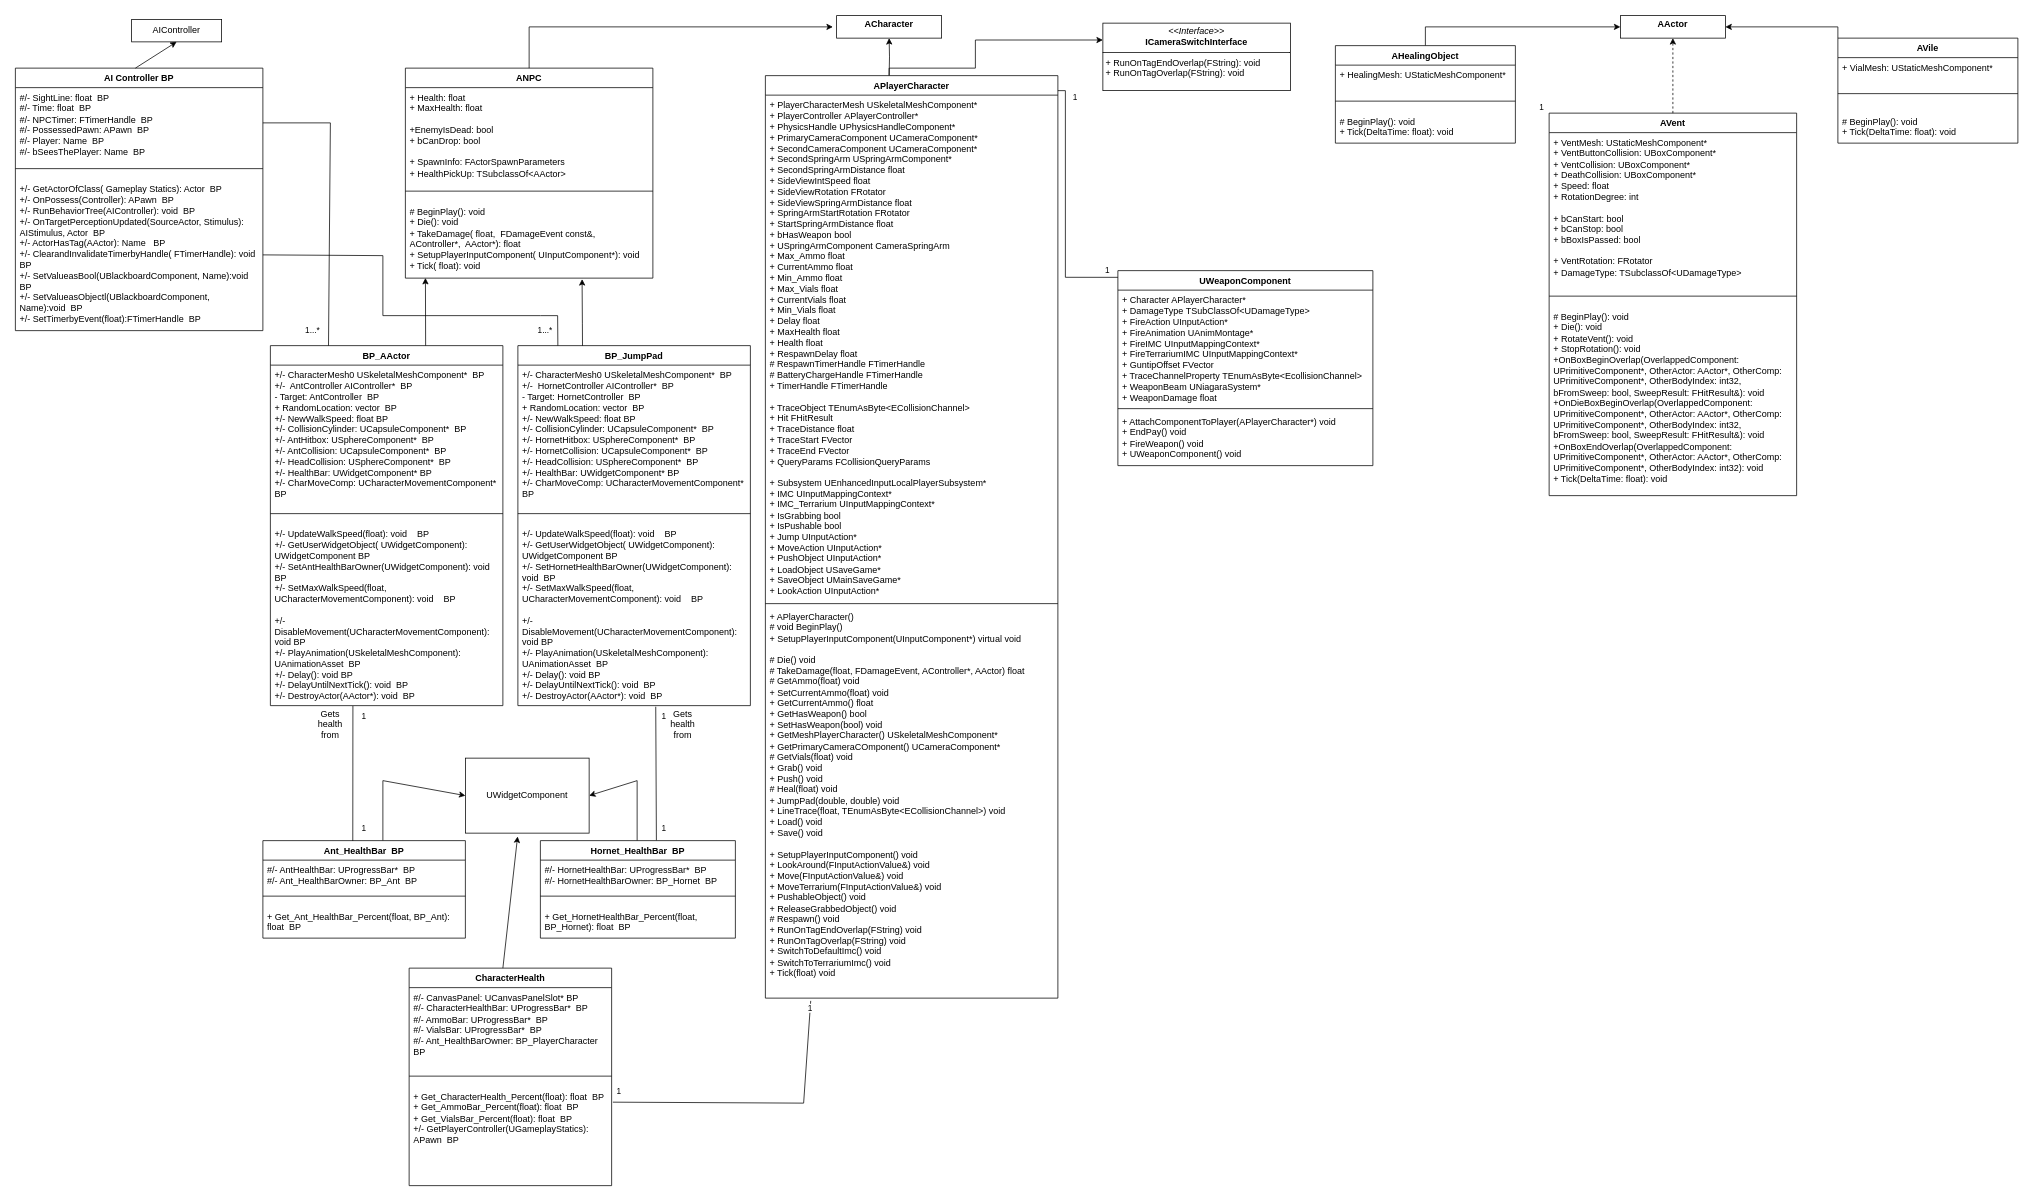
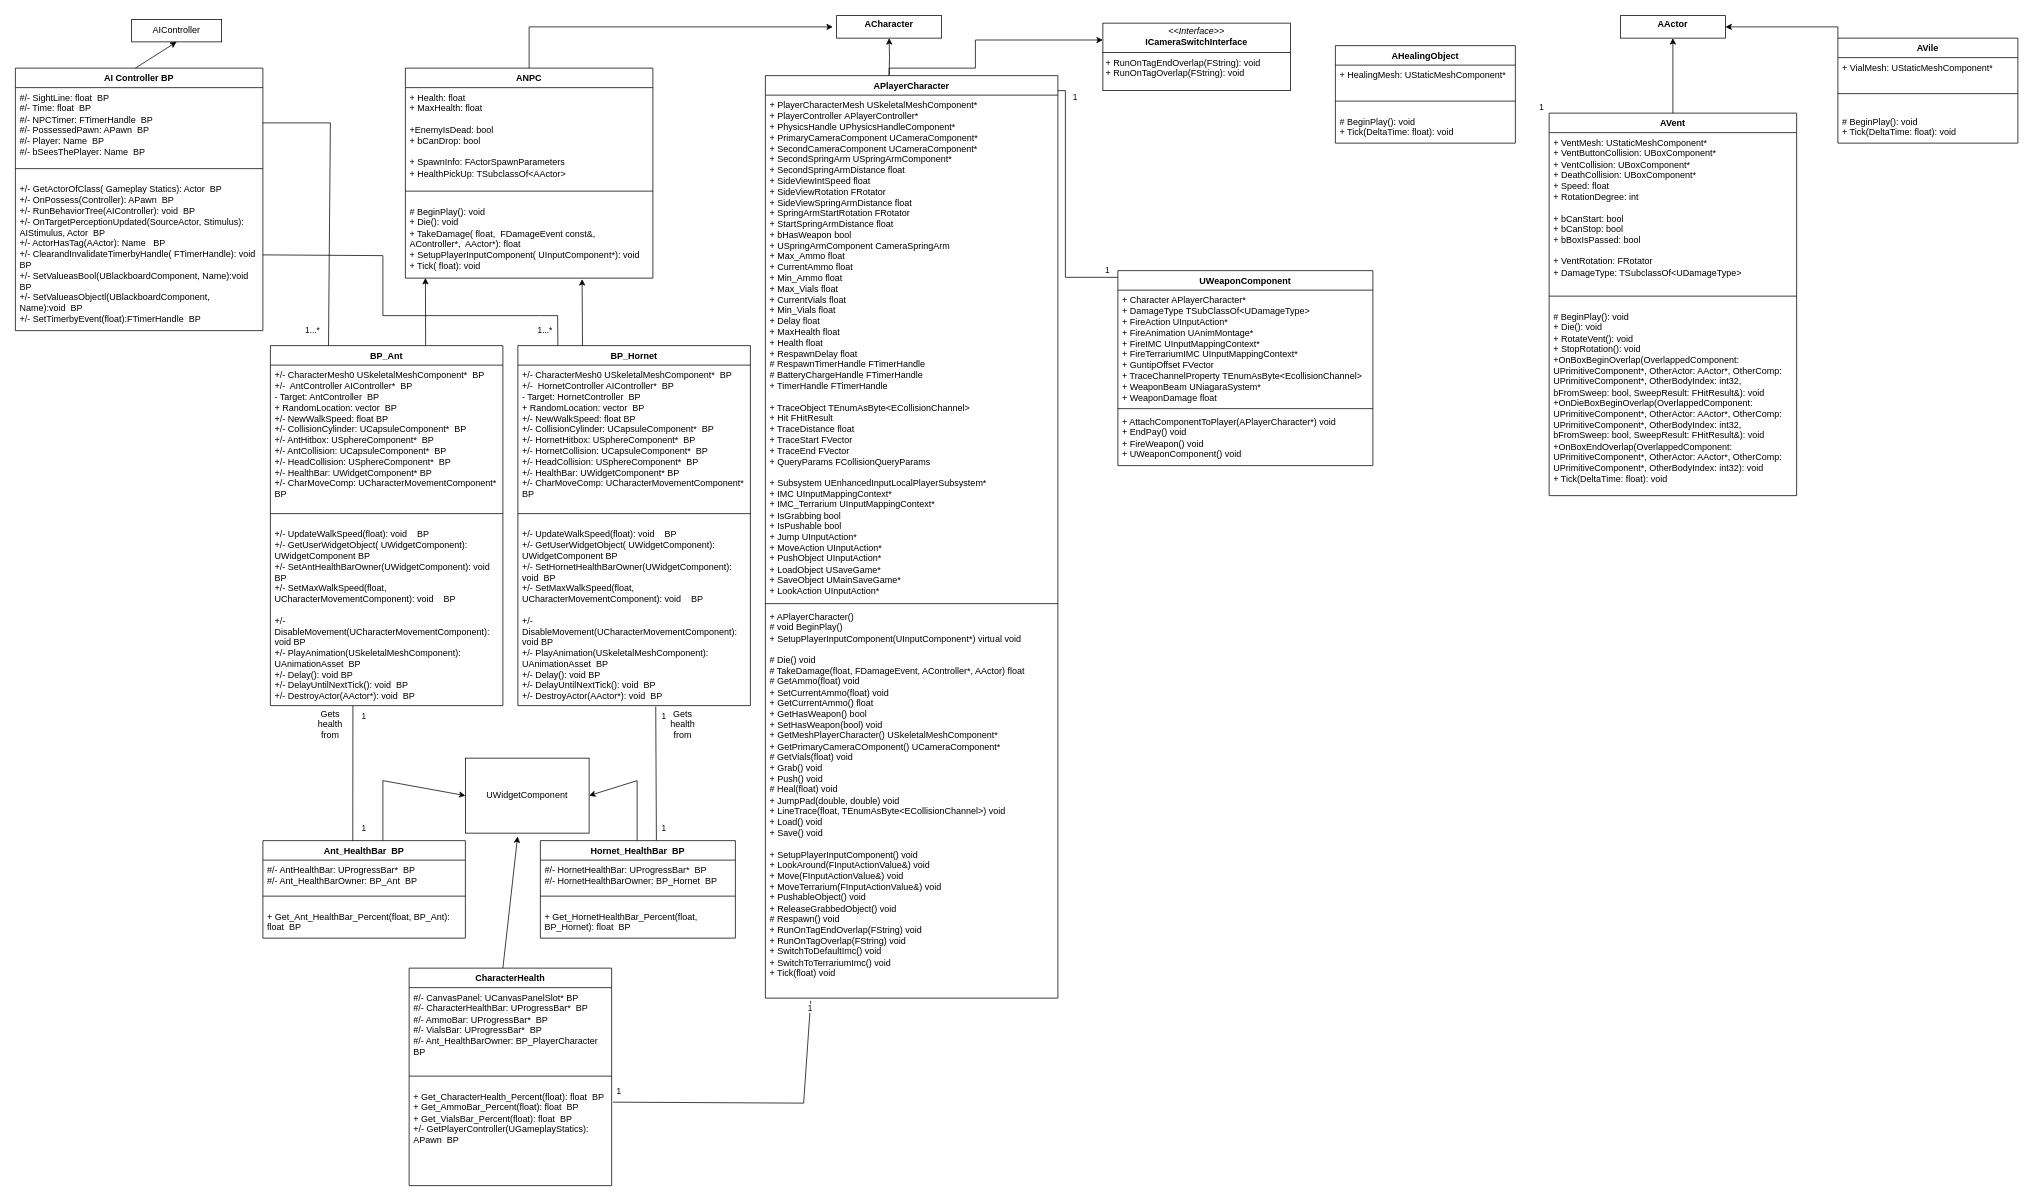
(1425, 35) -> none
(1673, 78) -> (1673, 78)
(387, 356) -> (387, 356)
(634, 356) -> (634, 356)
